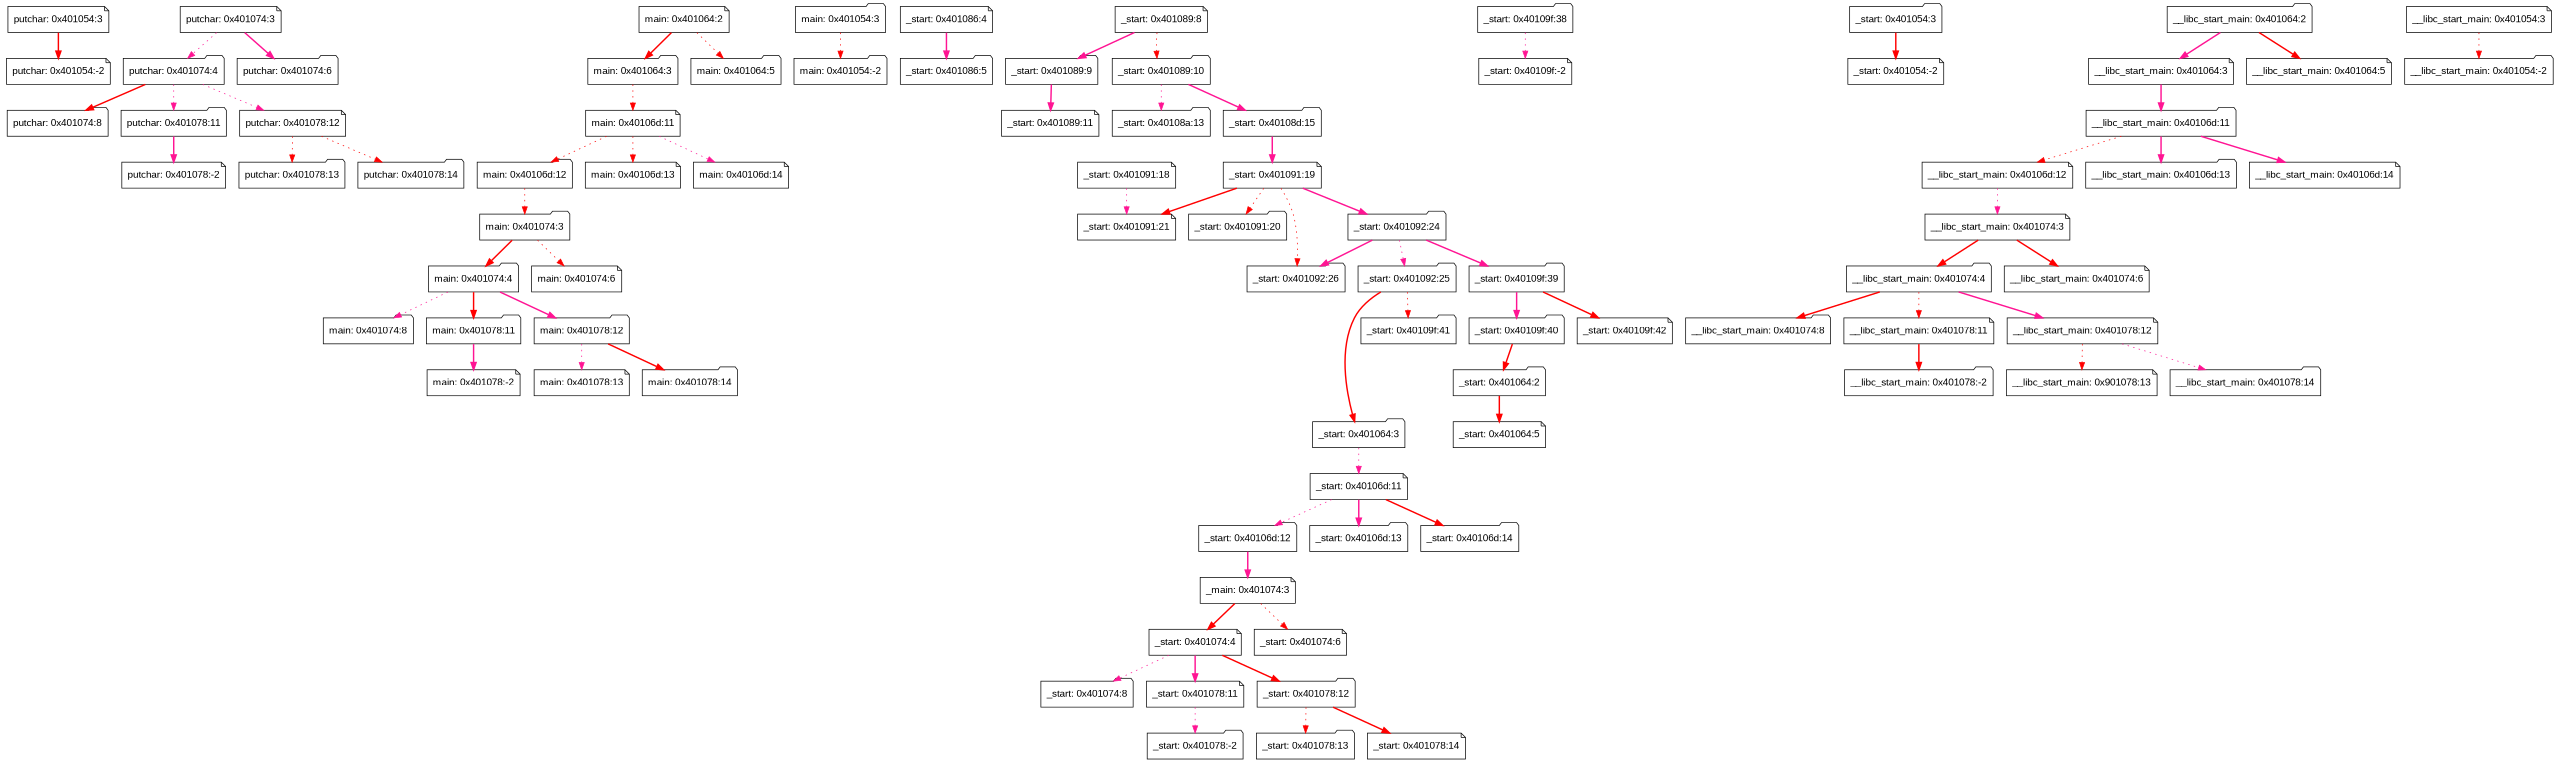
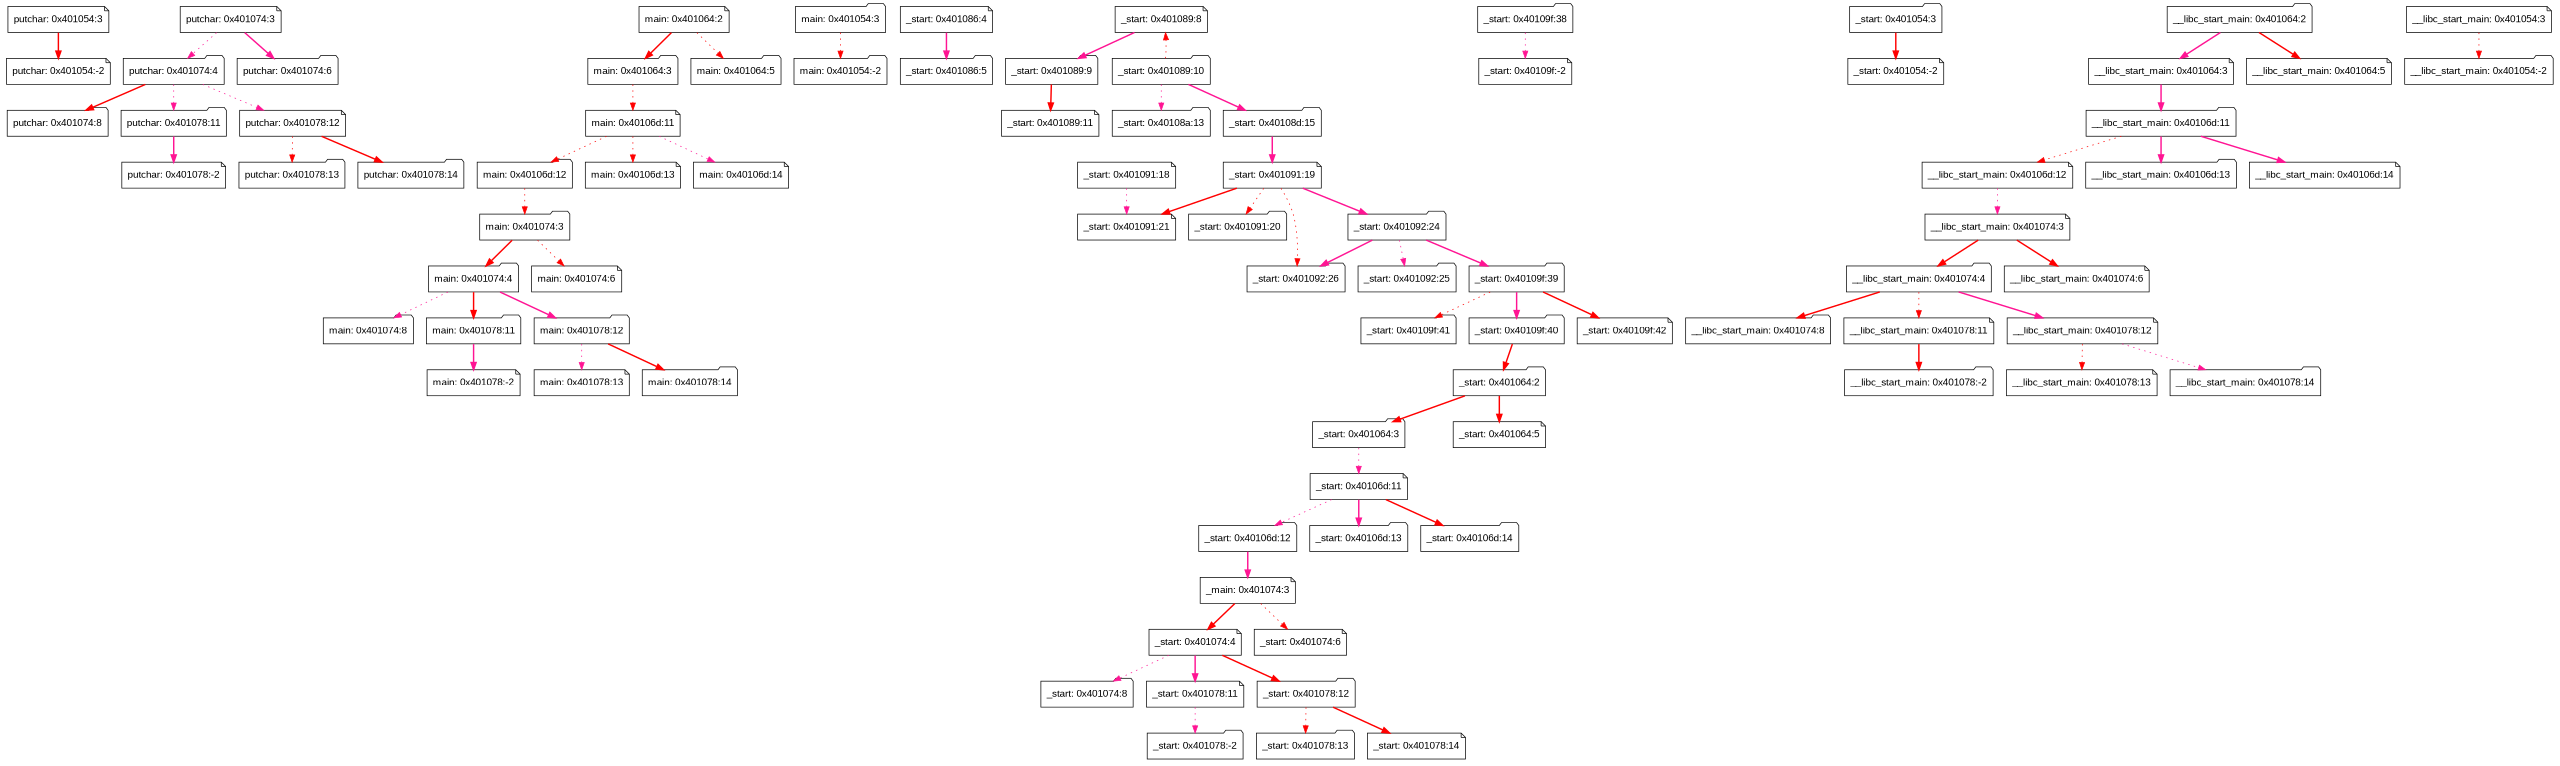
(1156, 42) -> (1166, 49)
(1051, 94) -> (1051, 94)
(348, 148) -> (348, 148)
(1408, 301) -> (1466, 303)
(1346, 347) -> (1432, 408)
(2082, 383) -> (2082, 383)
